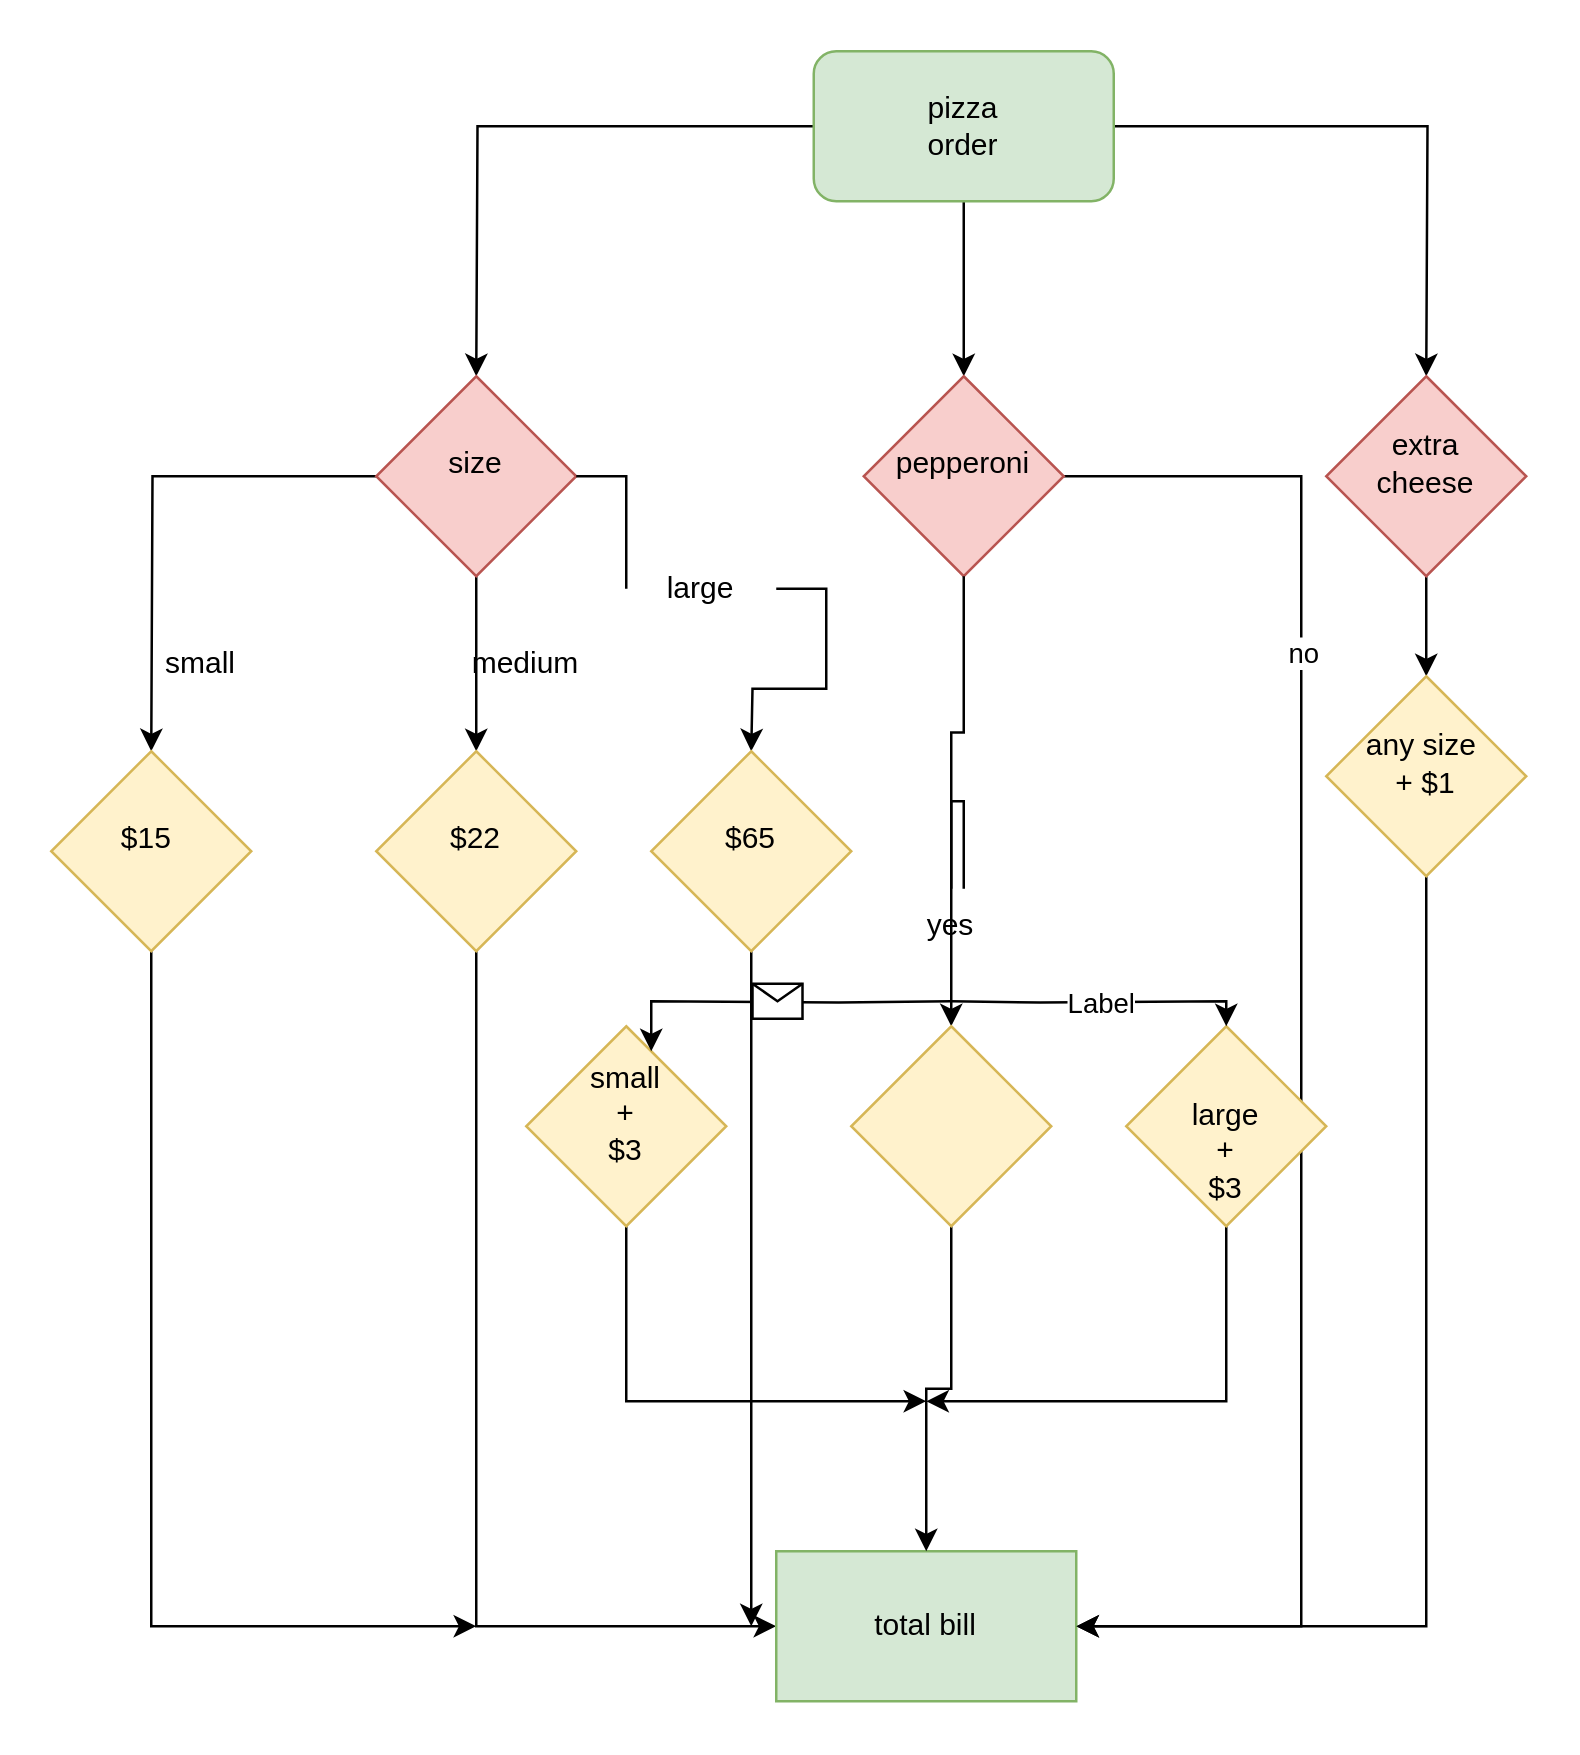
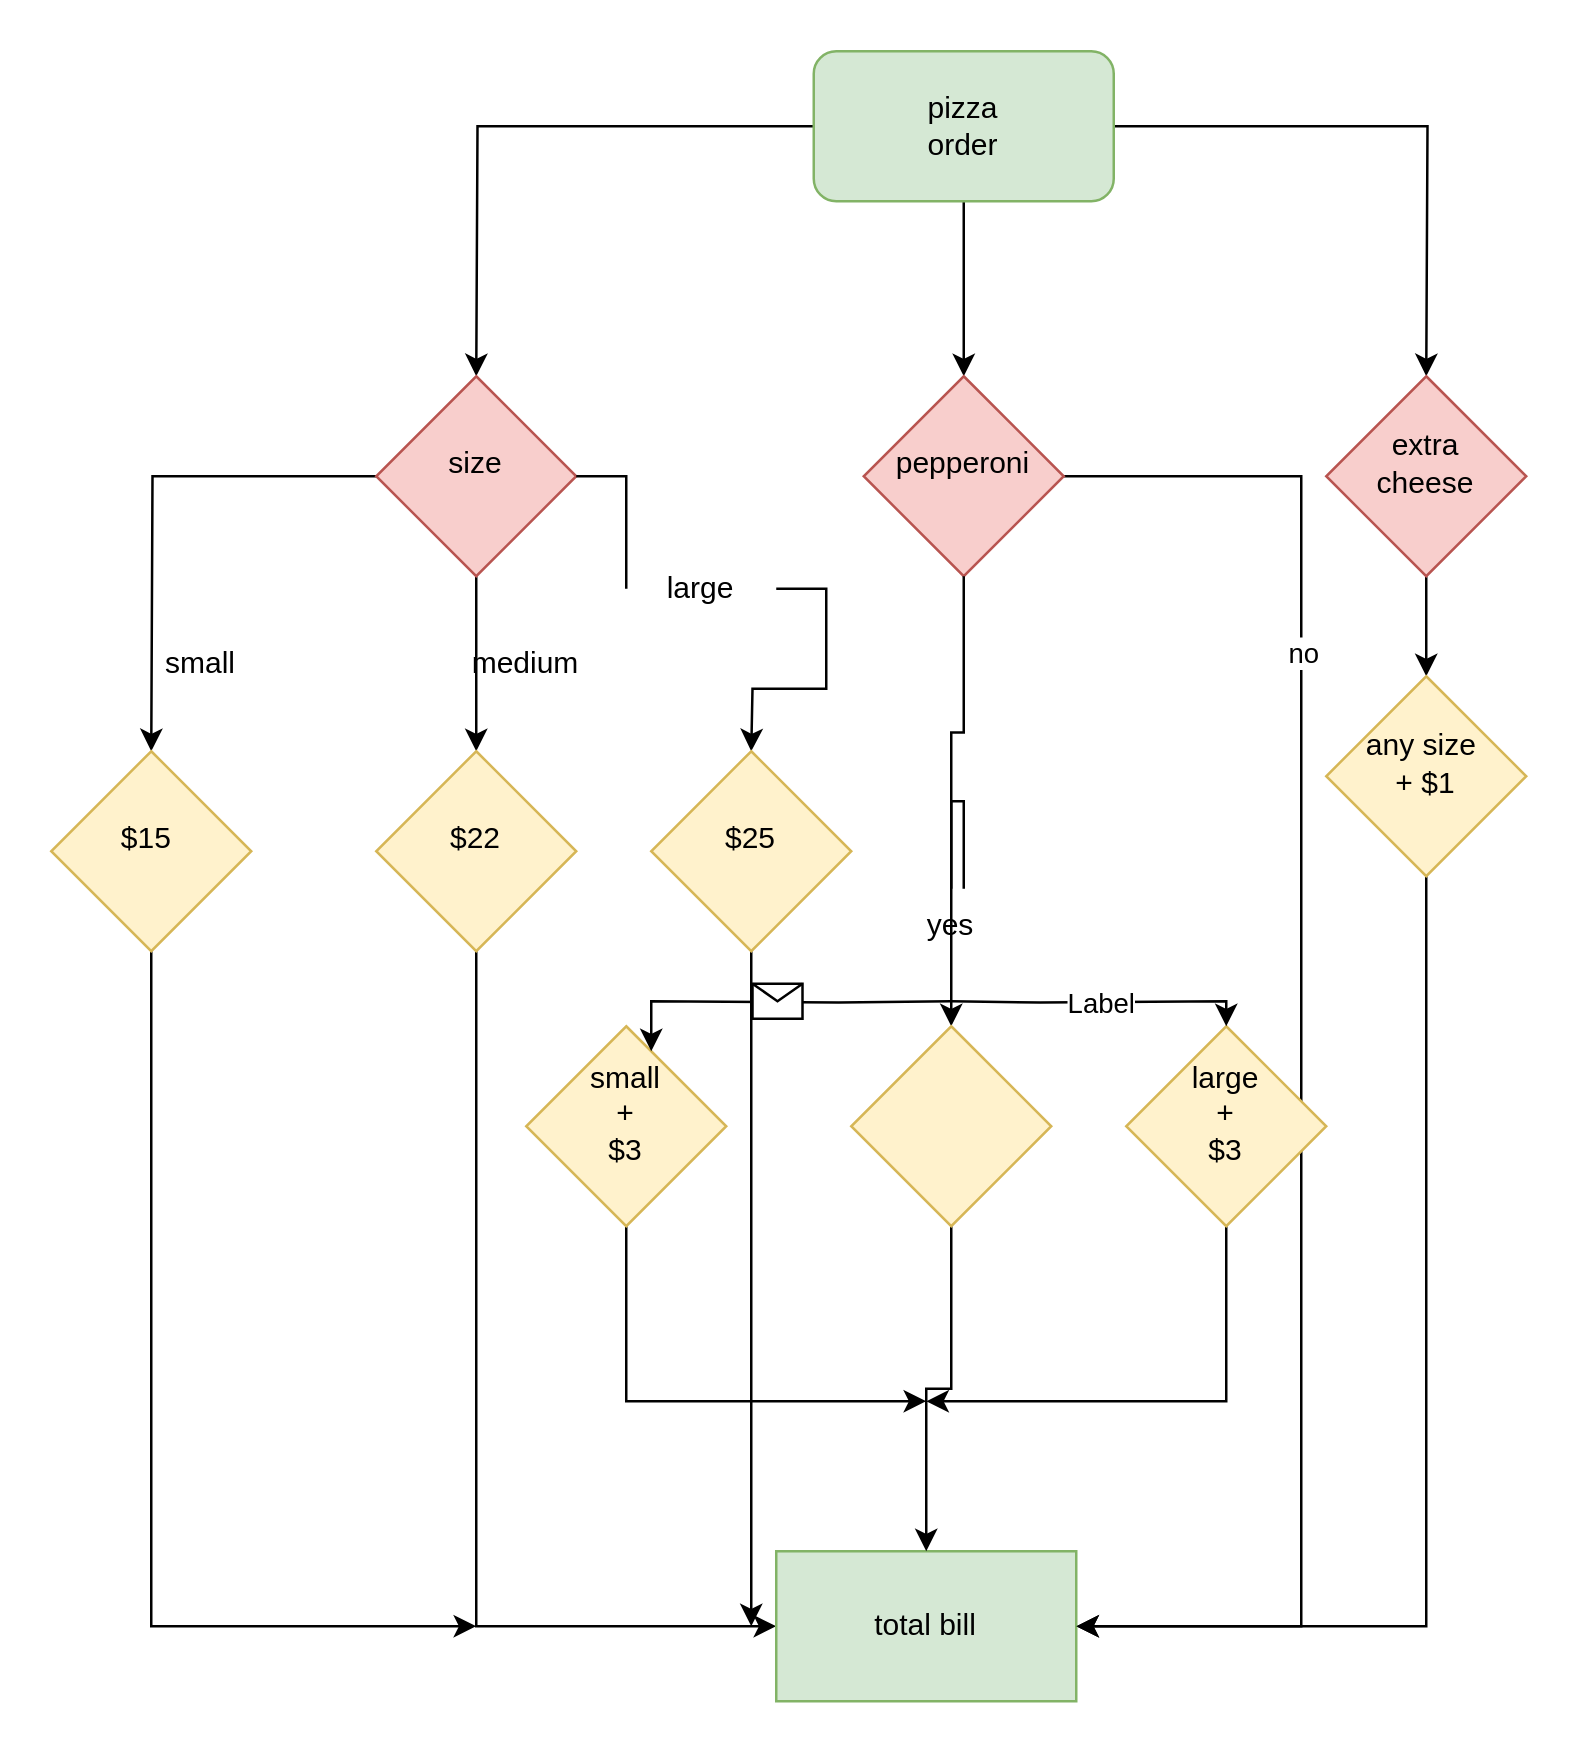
(751, 839) -> (751, 839)
(1226, 1151) -> (1226, 1114)
